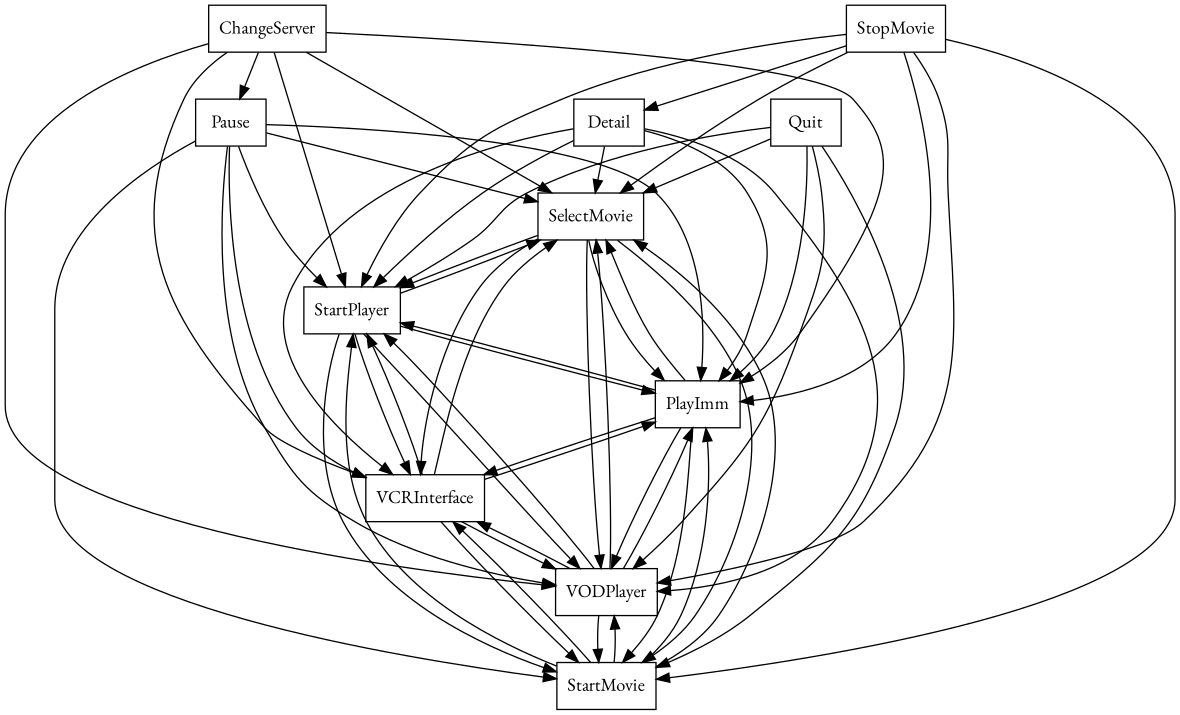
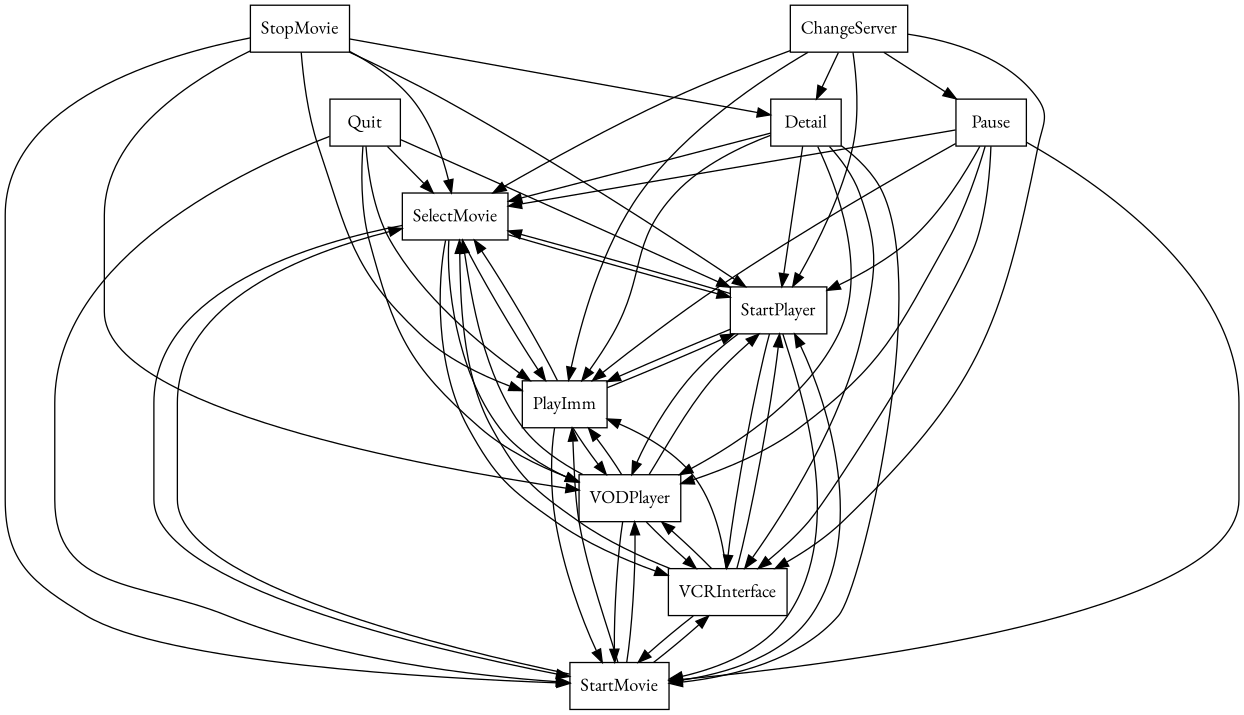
(576, 444) -> none
(33, 453) -> (830, 70)
none -> (882, 461)
